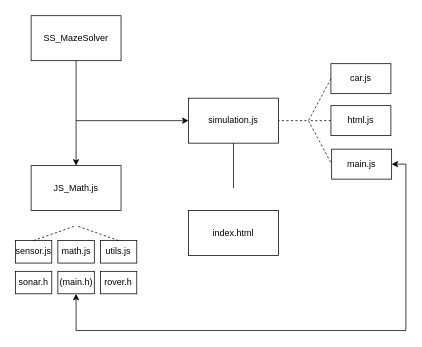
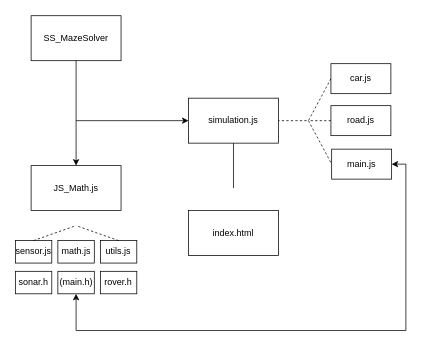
(361, 120) -> (361, 120)
